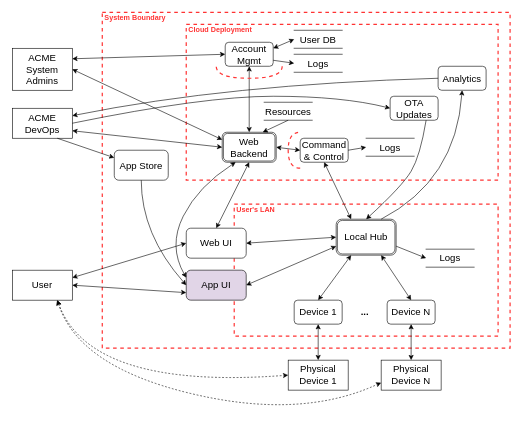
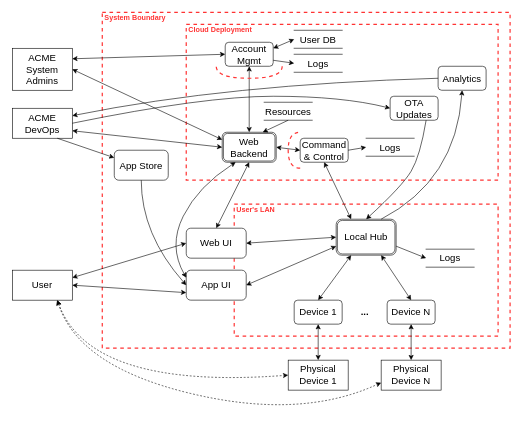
(216, 285) -> (216, 285)
